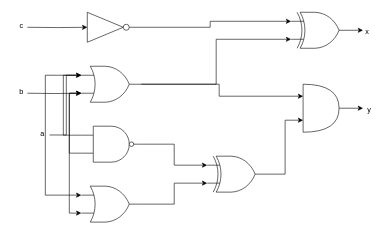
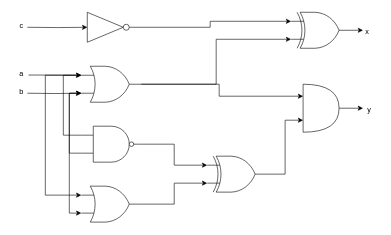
(42, 134) -> (21, 74)
